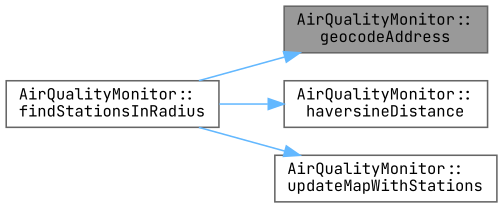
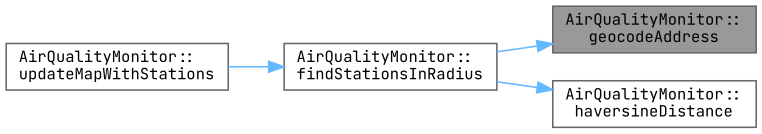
(242, 139) -> (248, 67)
